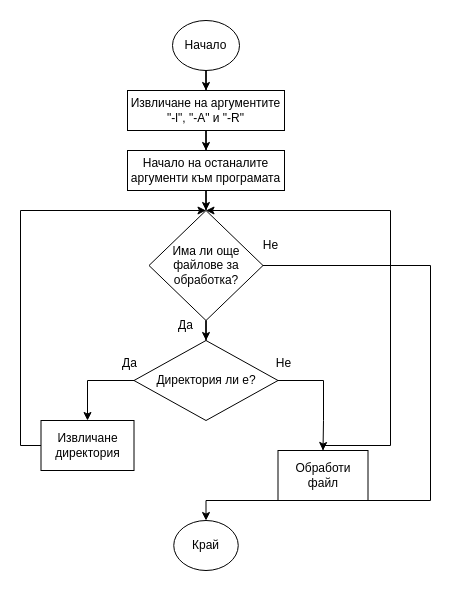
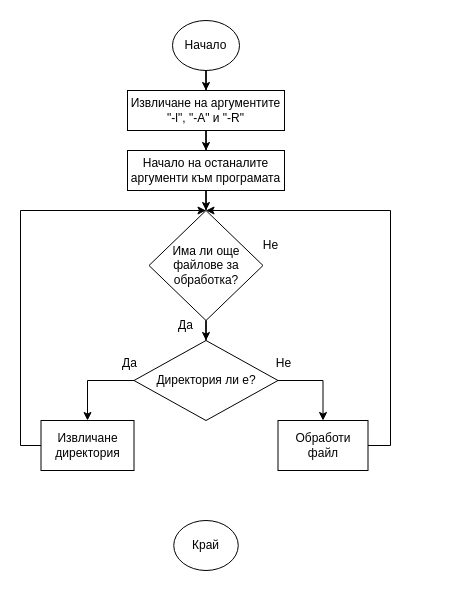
(431, 419) -> none
(323, 476) -> (323, 446)
